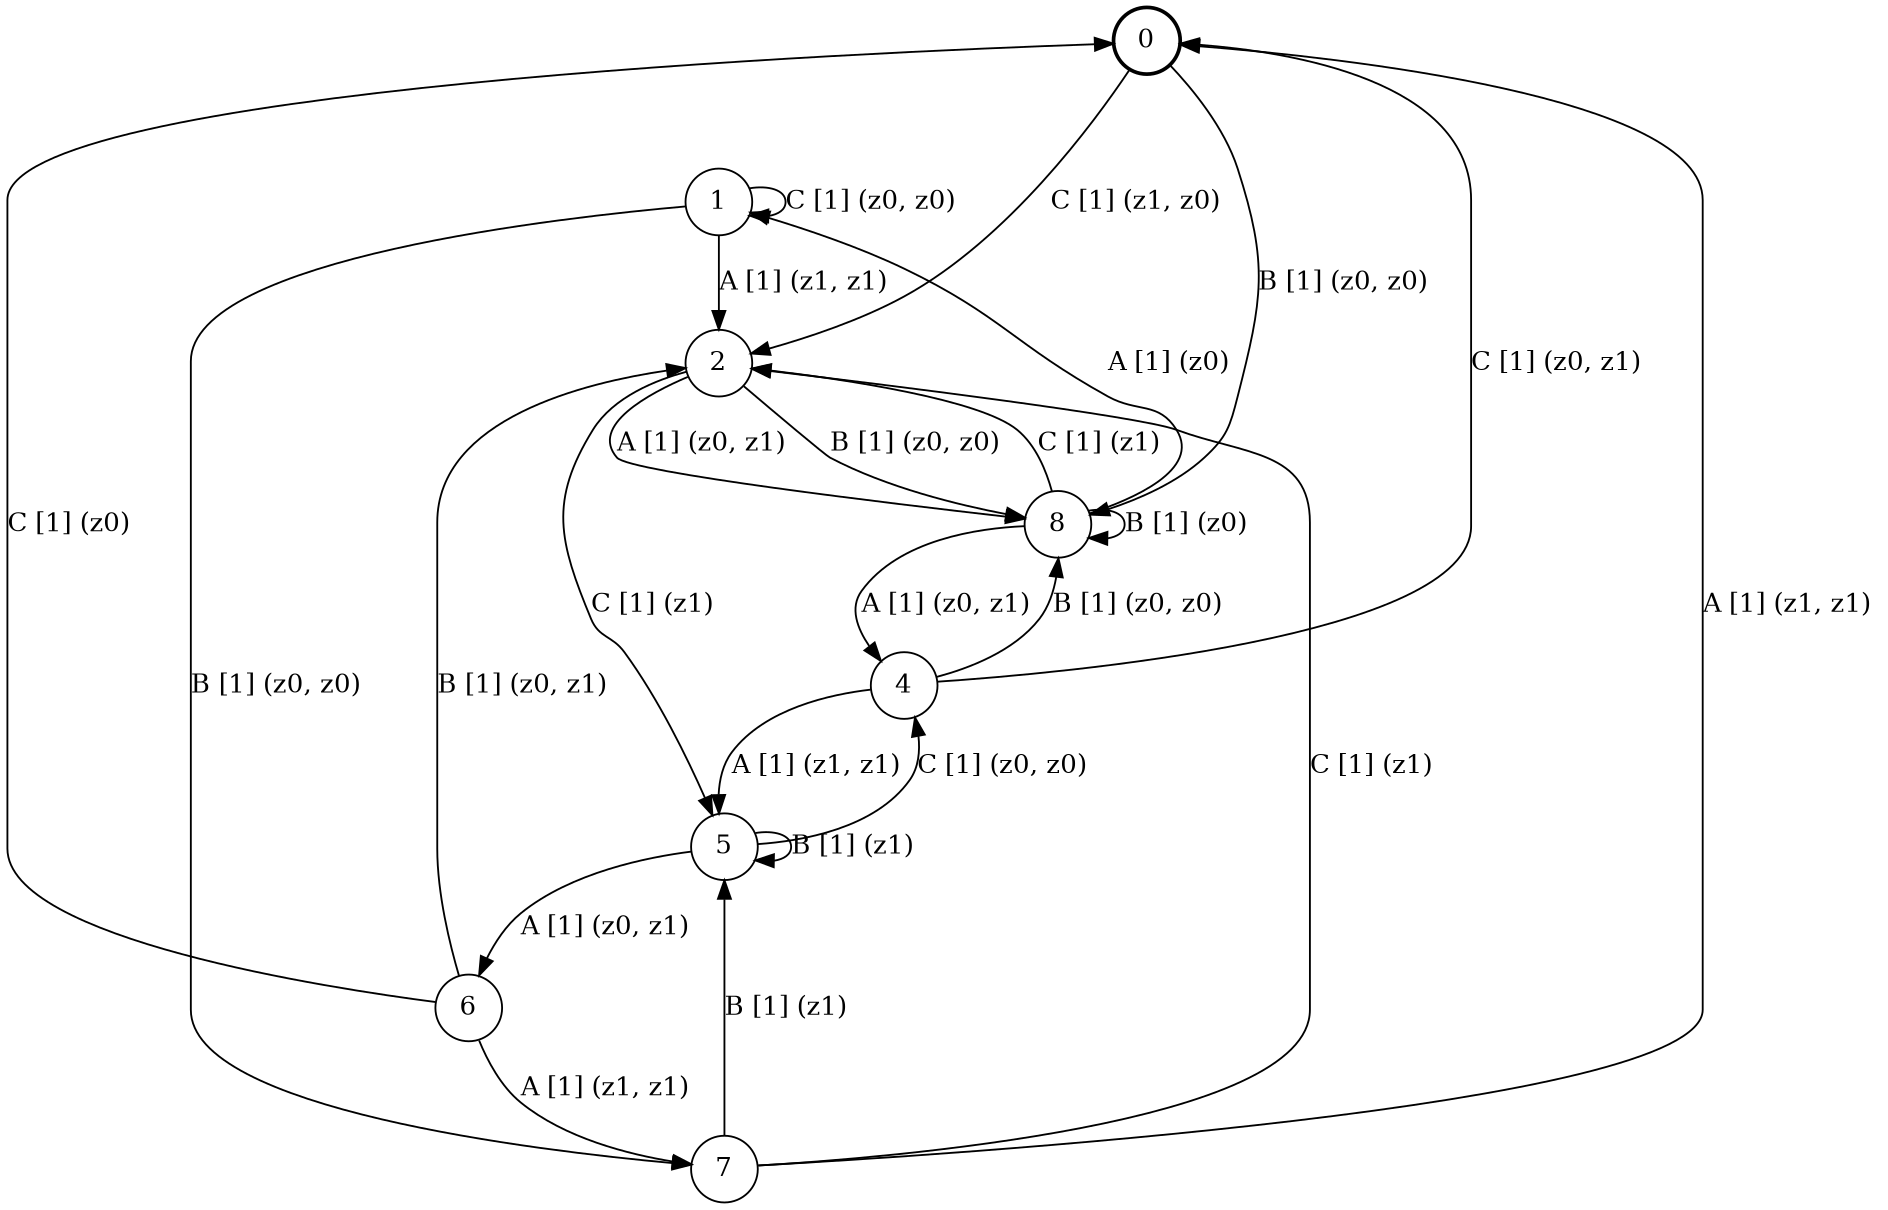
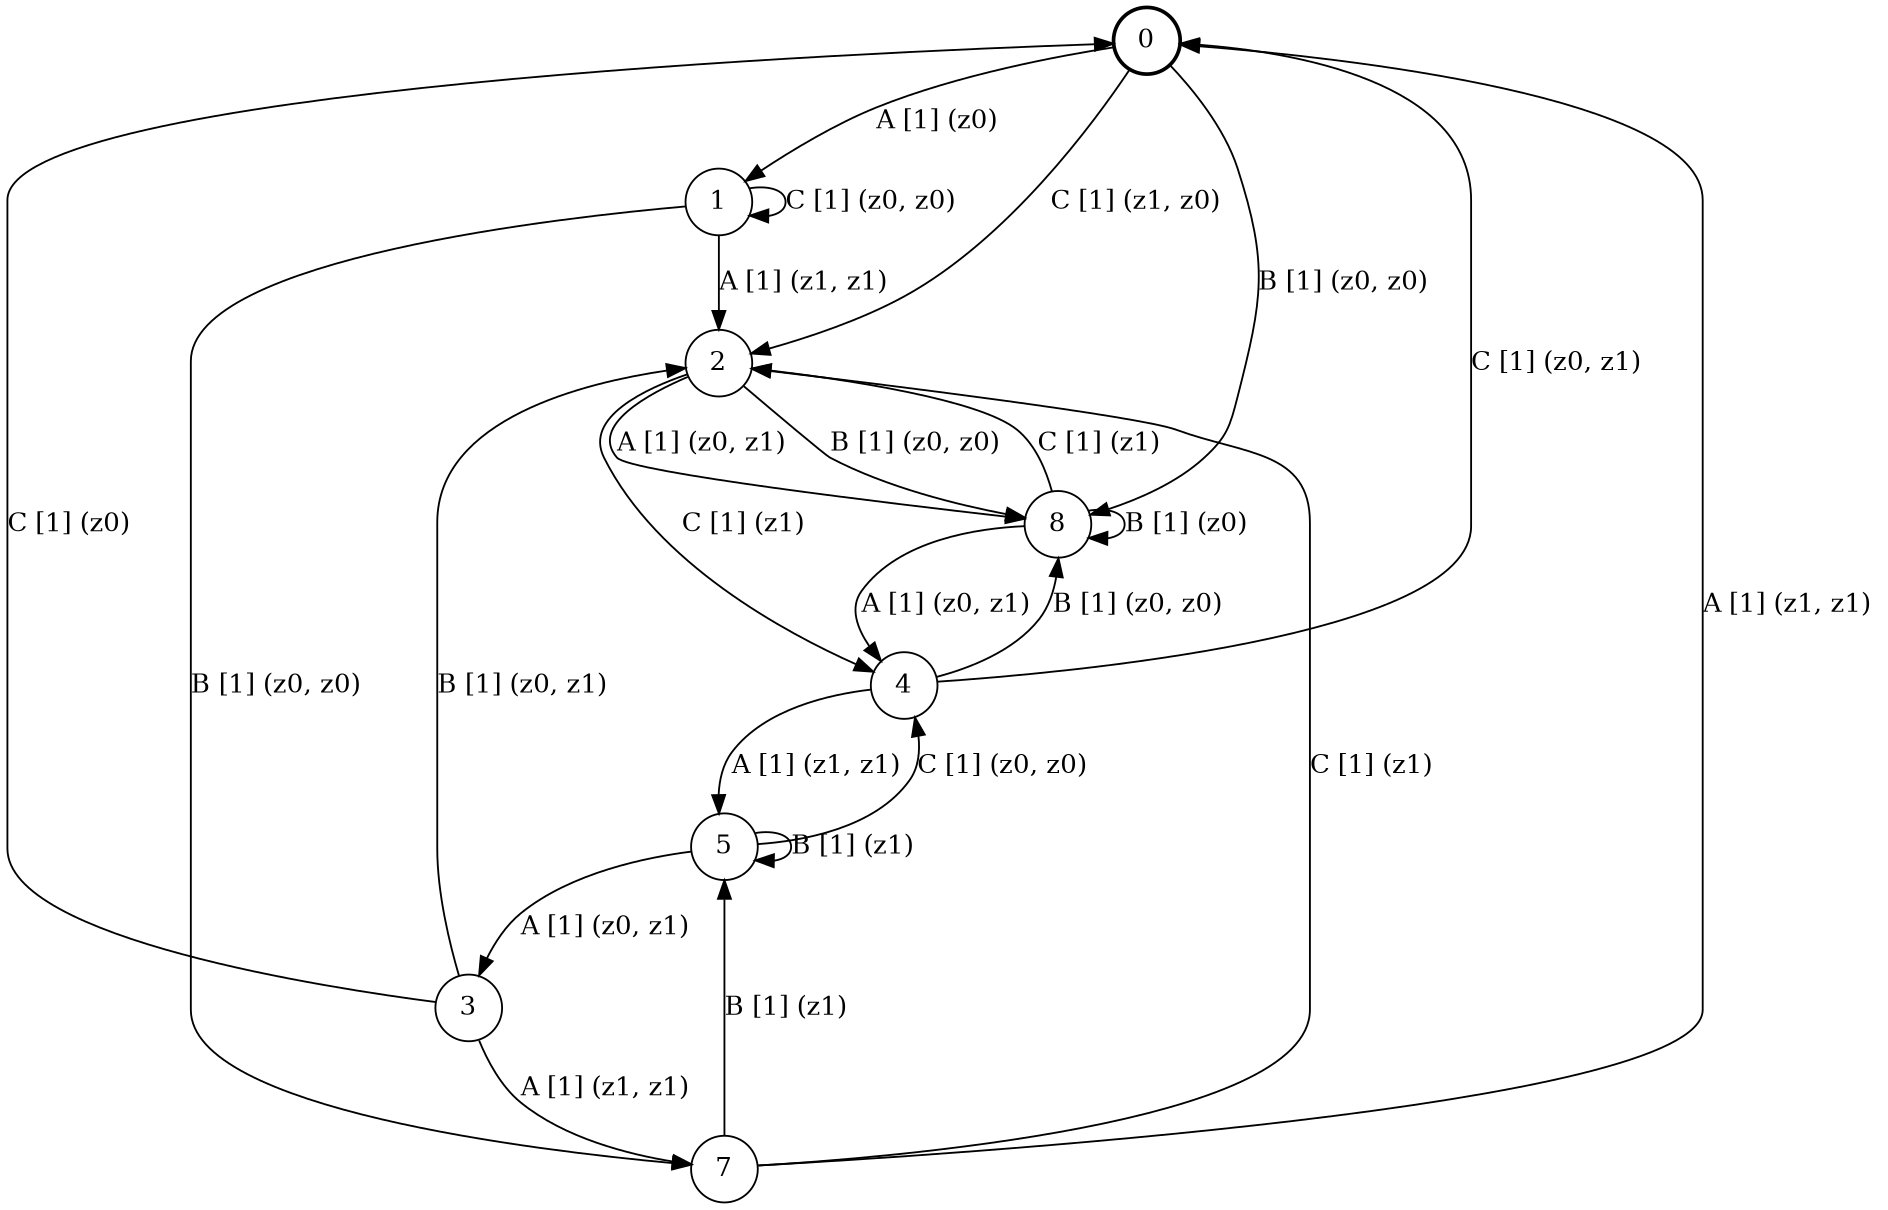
(1036, 351) -> (930, 89)
(574, 573) -> (663, 537)
(469, 1008) -> (469, 1008)
